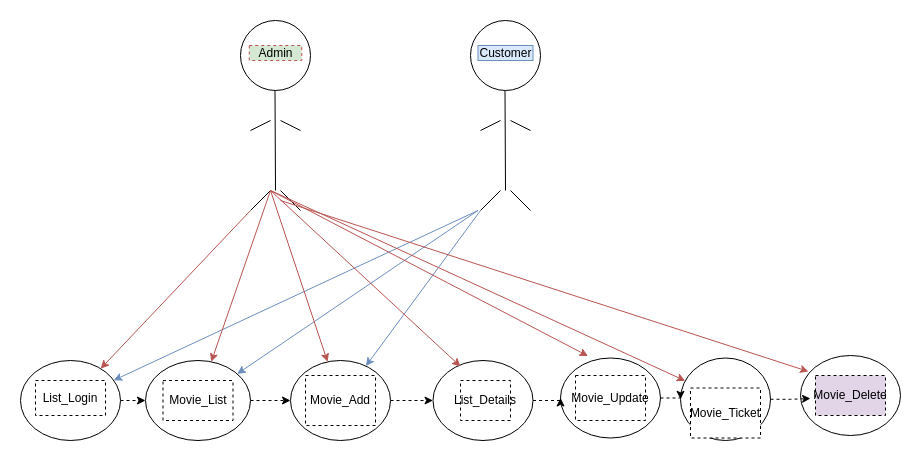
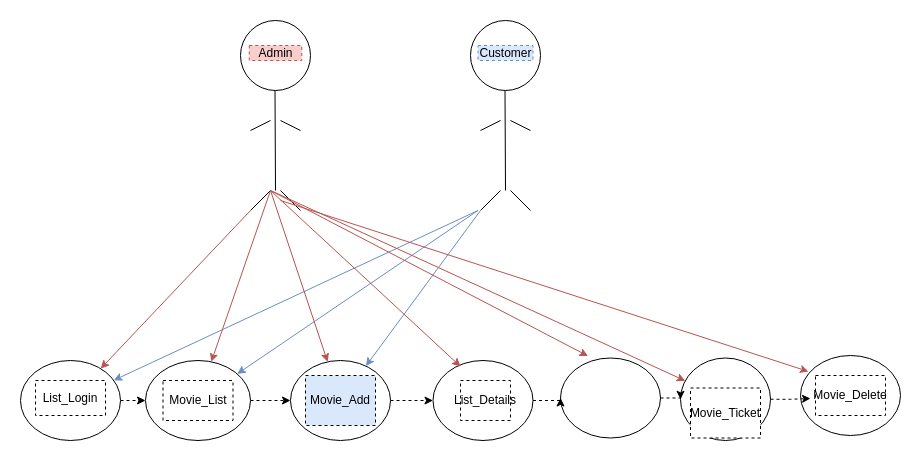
(276, 53) -> (276, 53)
(506, 53) -> (506, 53)
(851, 396) -> (851, 396)
(611, 398) -> none
(341, 401) -> (341, 401)
